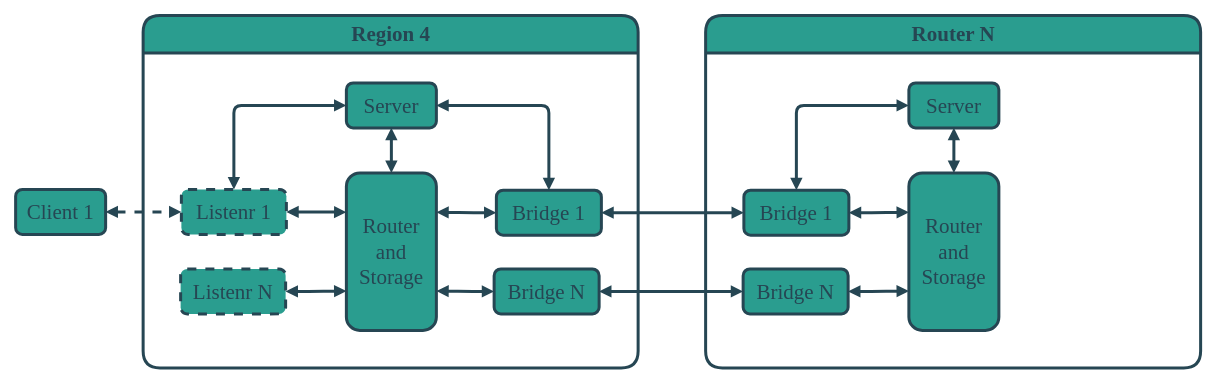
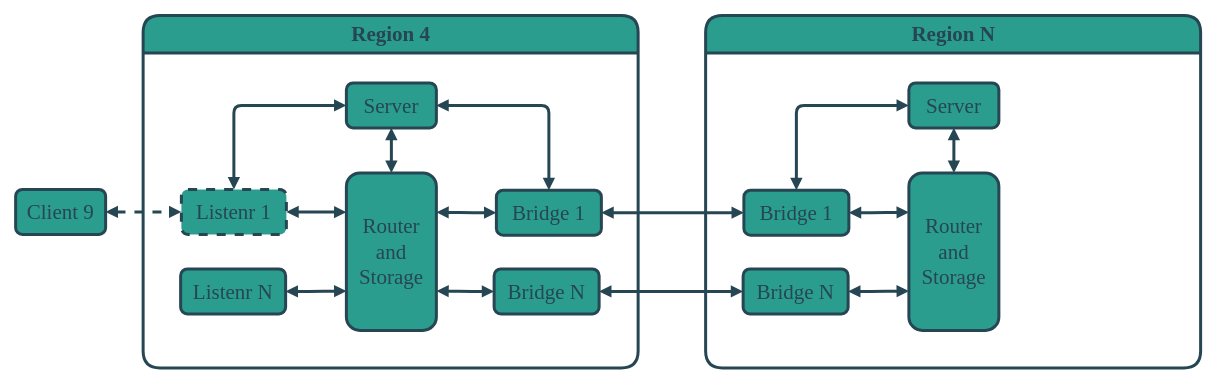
(953, 34) -> (953, 34)
(60, 212) -> (60, 212)
(233, 291) -> (233, 291)
